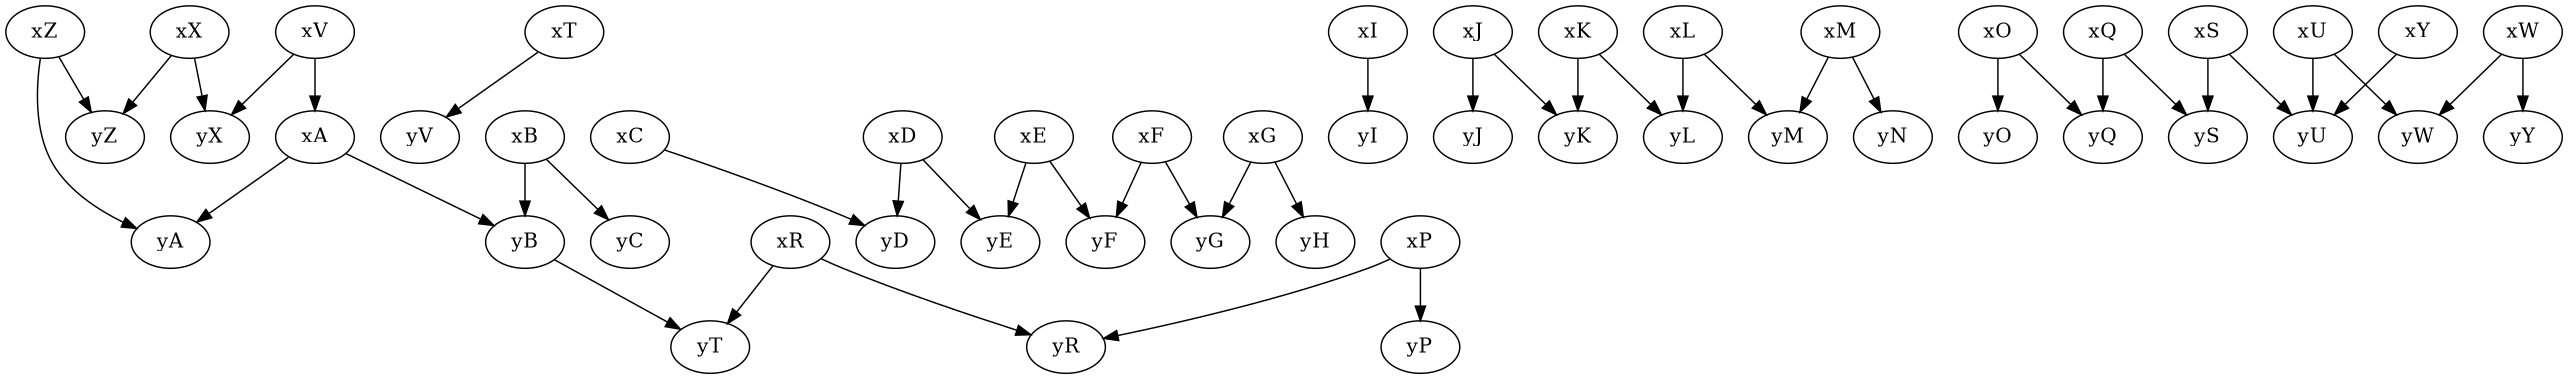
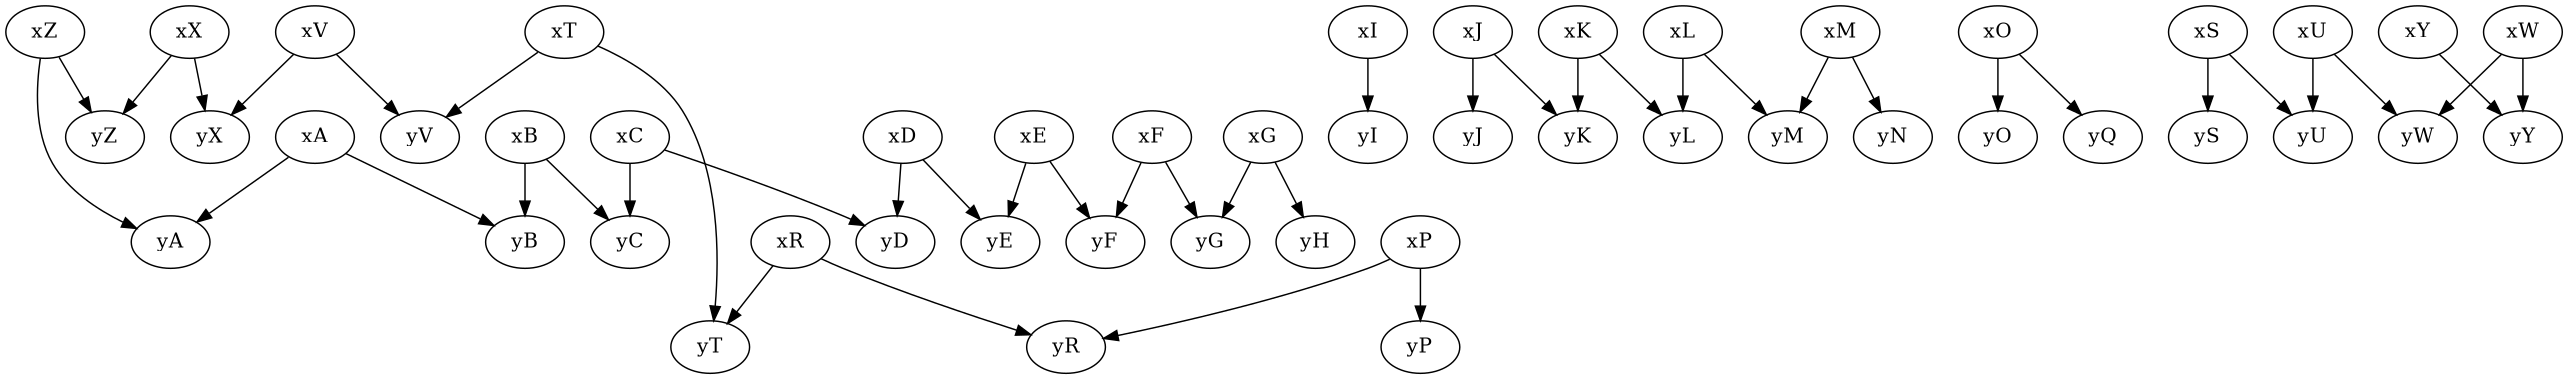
(2103, 32) -> none
(315, 77) -> (362, 79)
(2372, 78) -> (2464, 78)
none -> (630, 182)
(611, 291) -> (702, 153)
